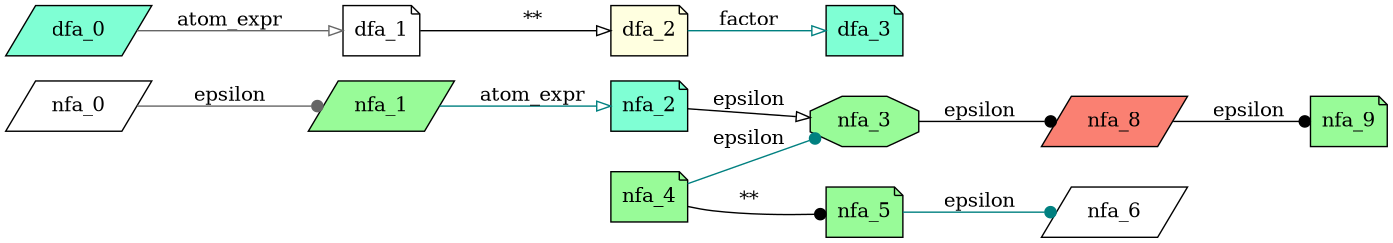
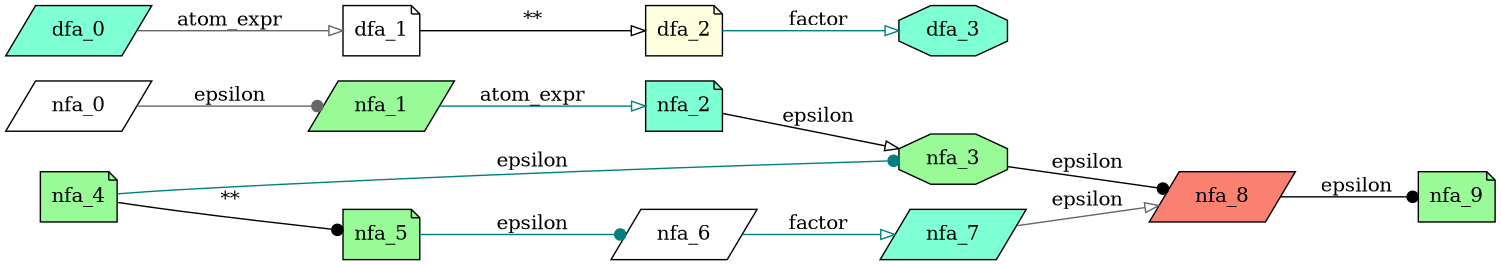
(864, 31) -> (953, 31)
none -> (953, 234)
